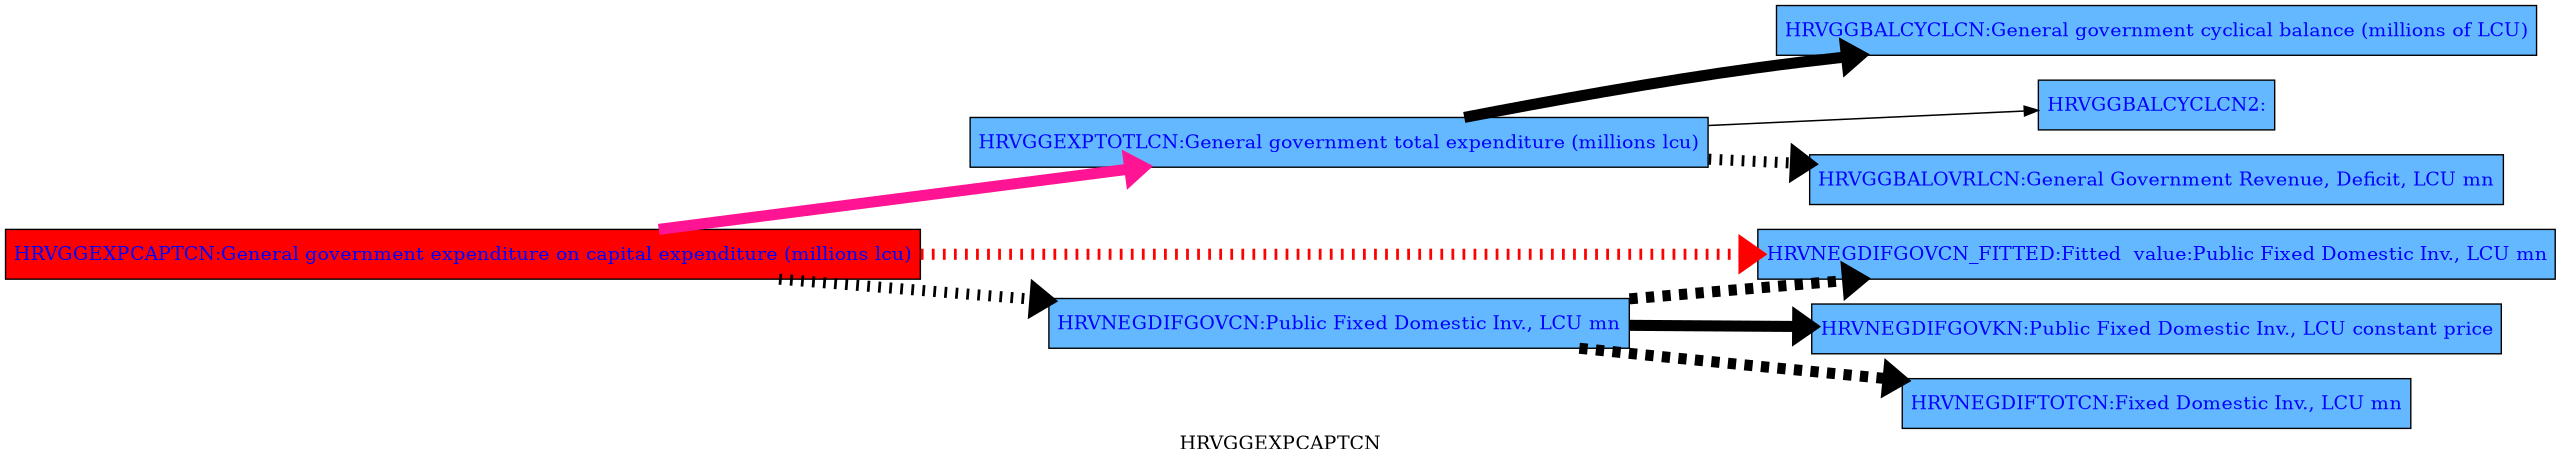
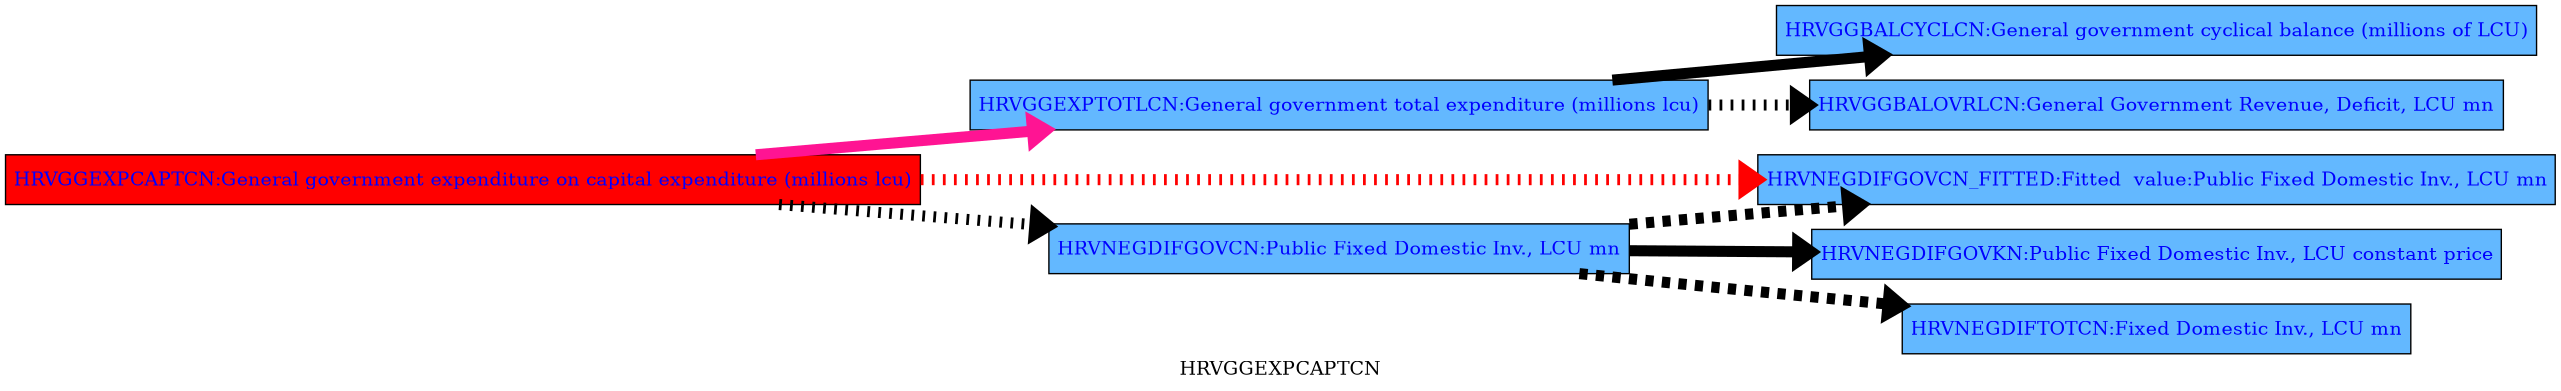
(2157, 105) -> none
